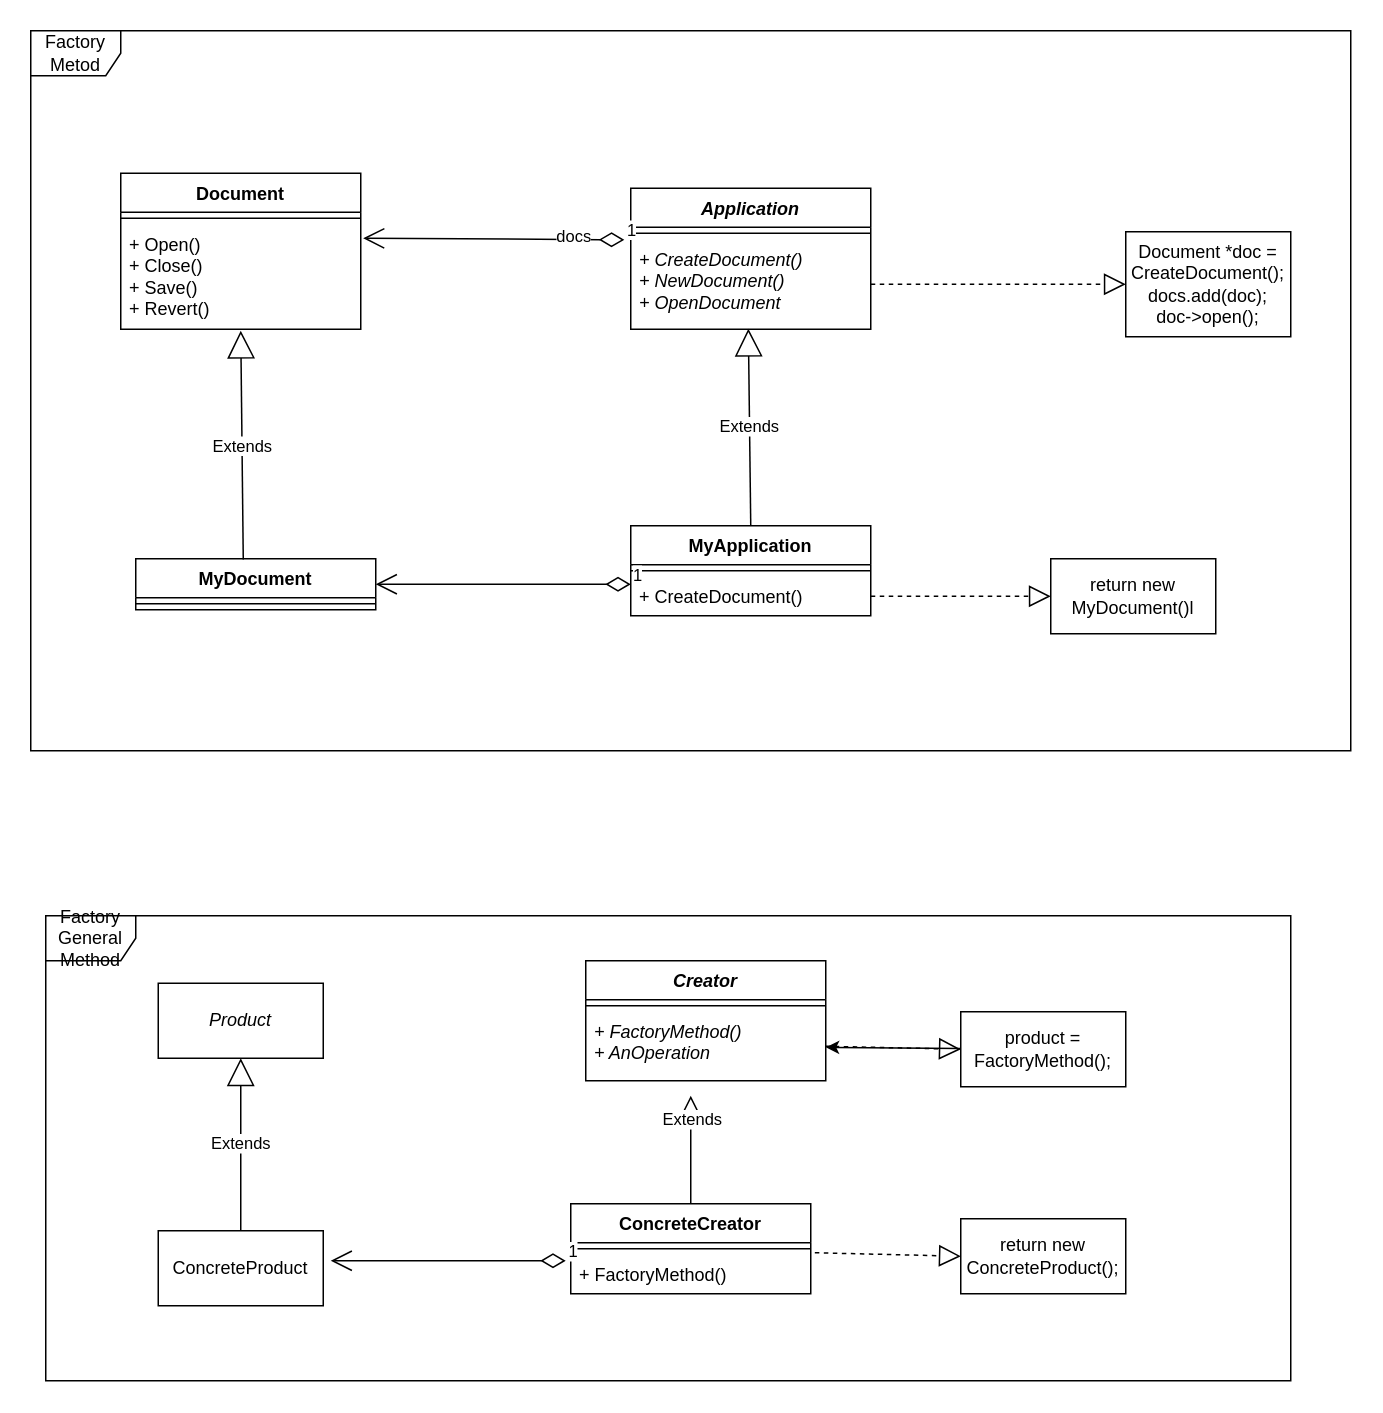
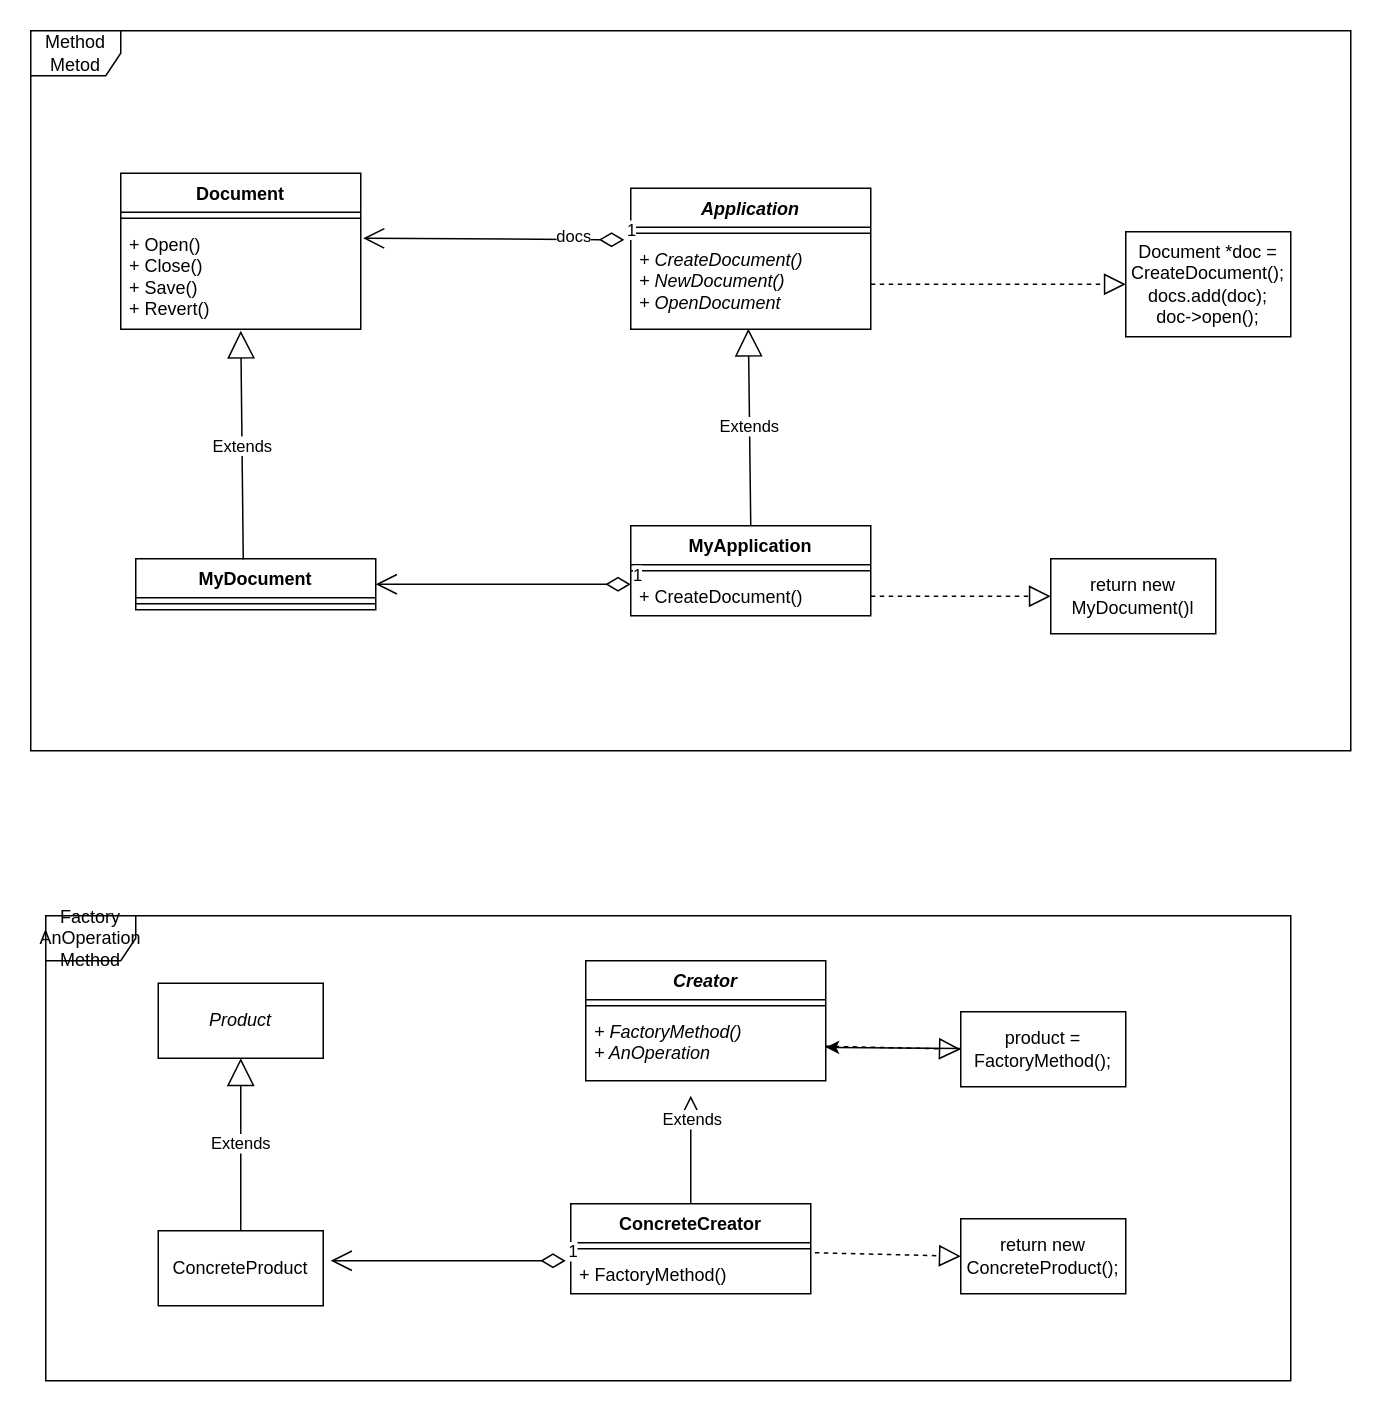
(76, 53) -> (76, 53)
(91, 938) -> (91, 938)
